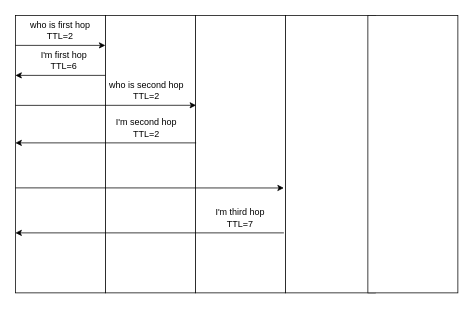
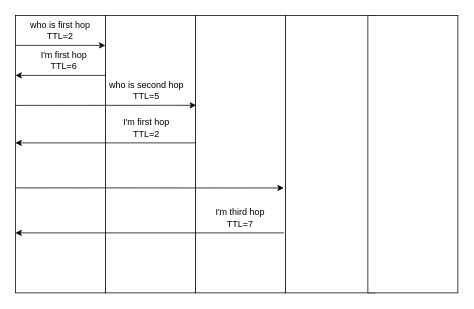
(147, 90) -> (147, 90)
(147, 128) -> (147, 128)
